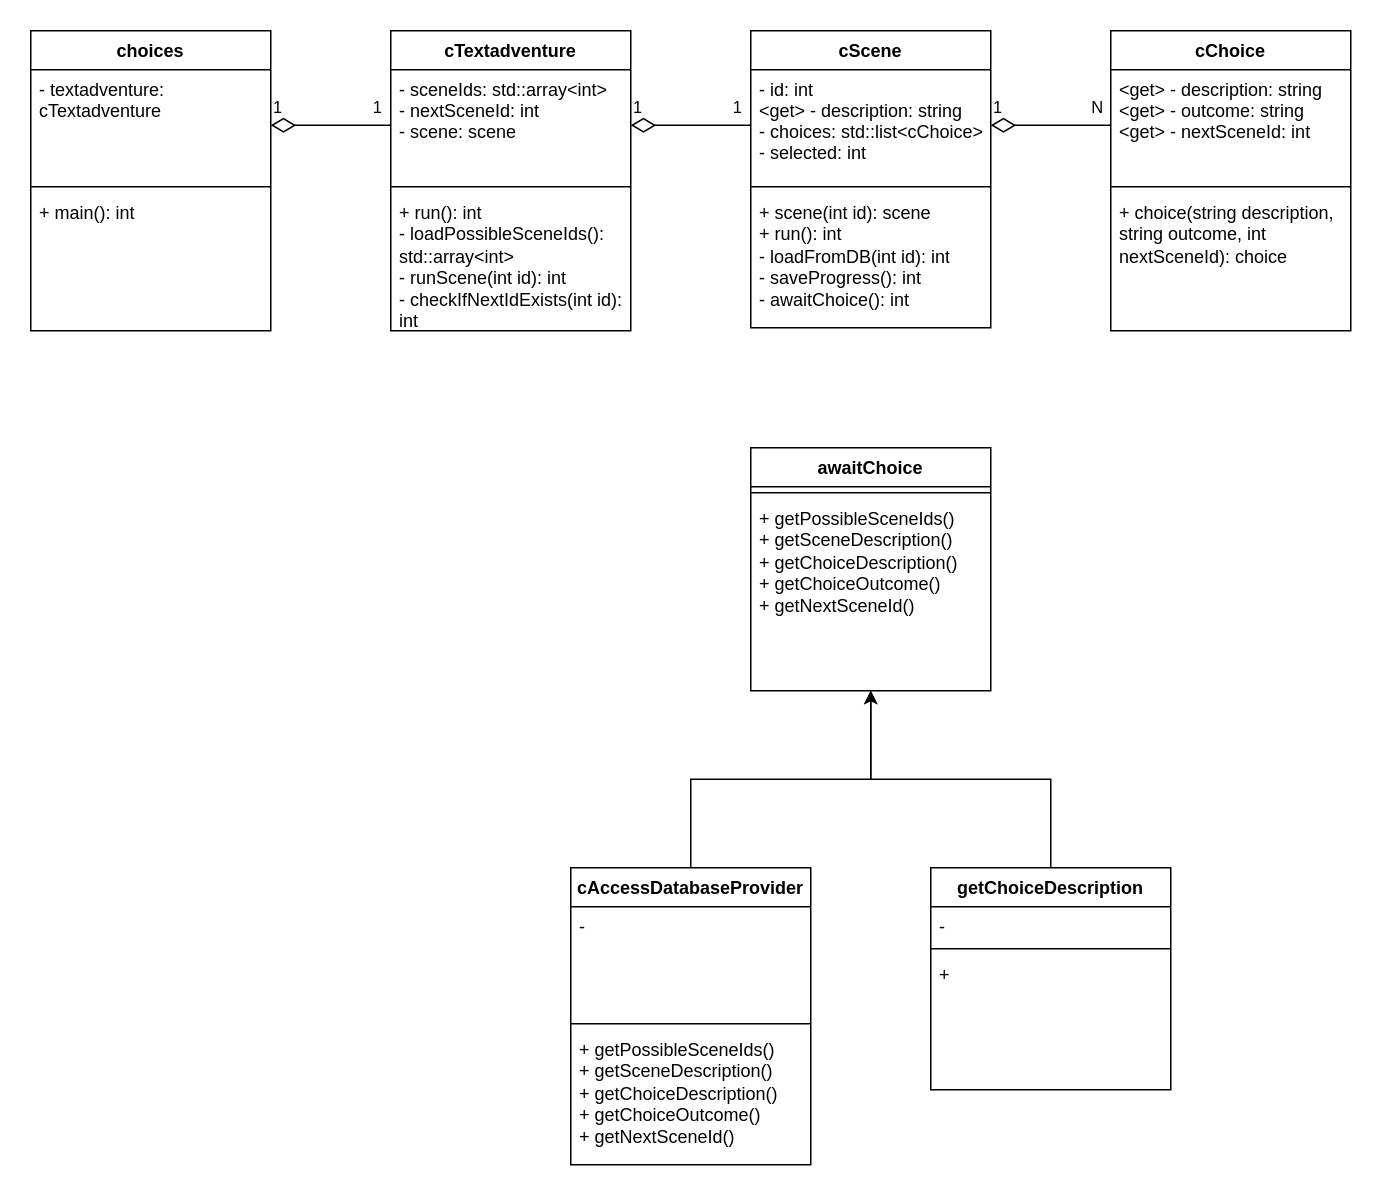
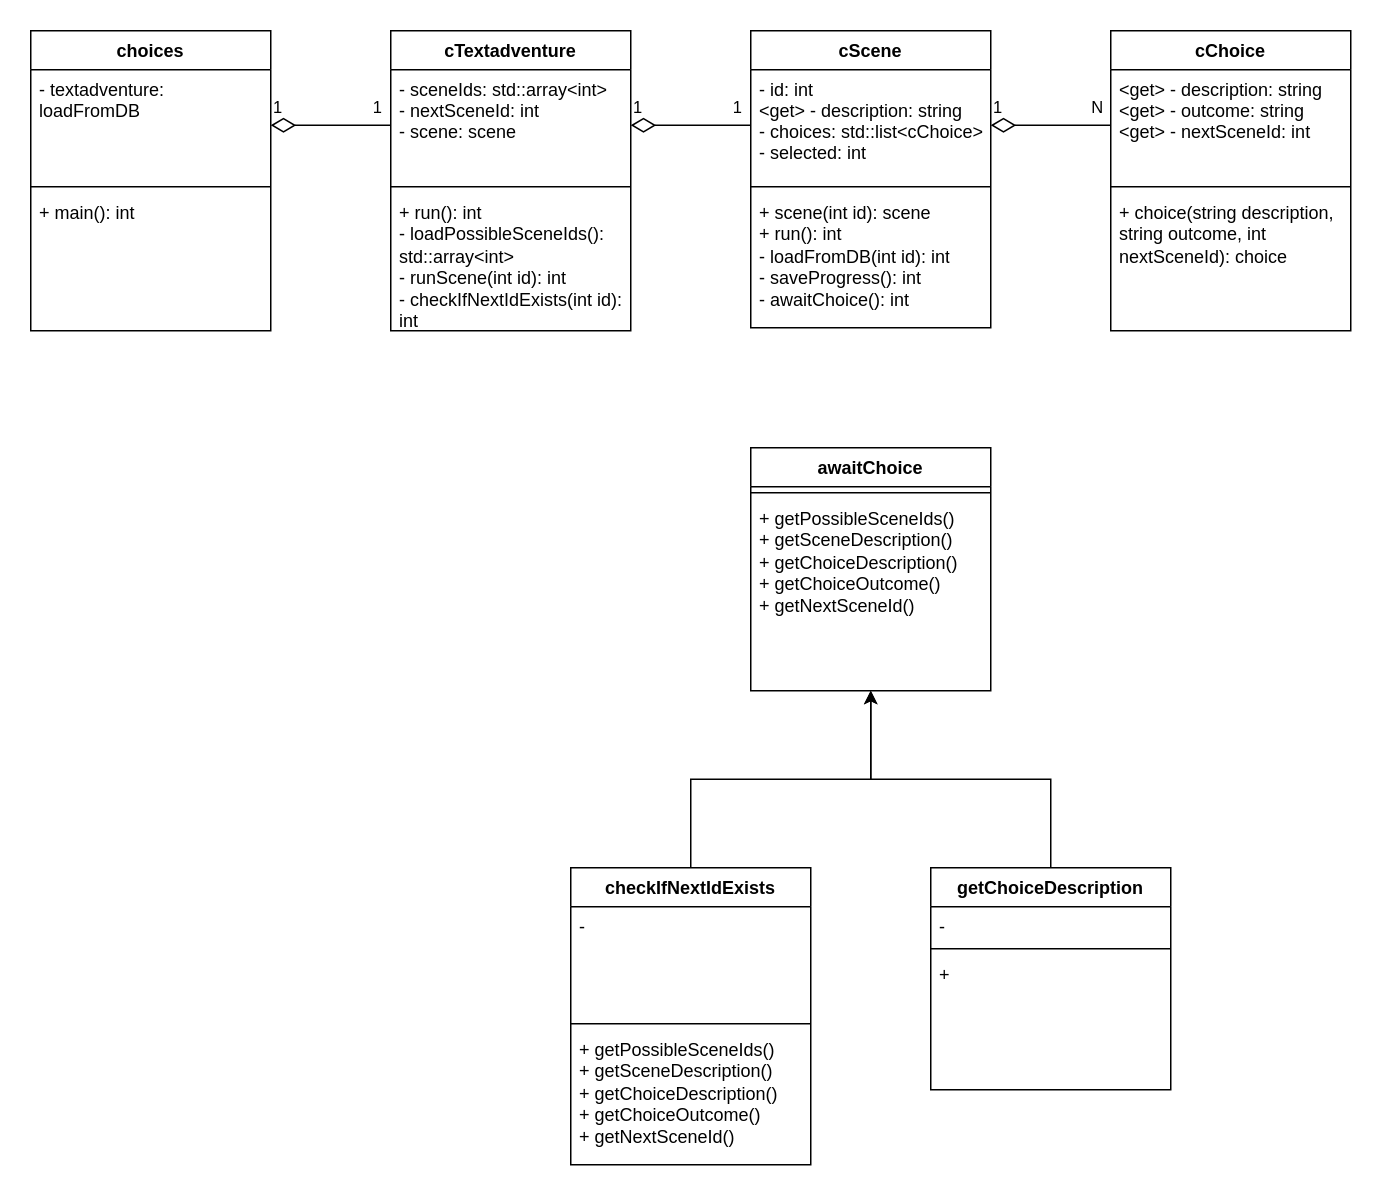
(152, 102) -> (152, 102)
(690, 888) -> (690, 888)
